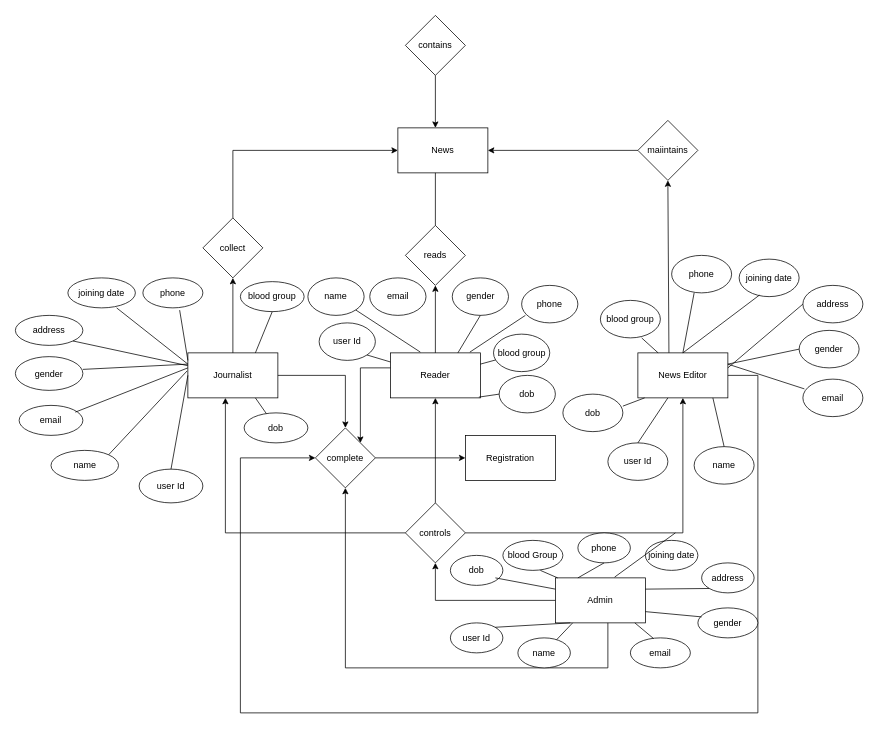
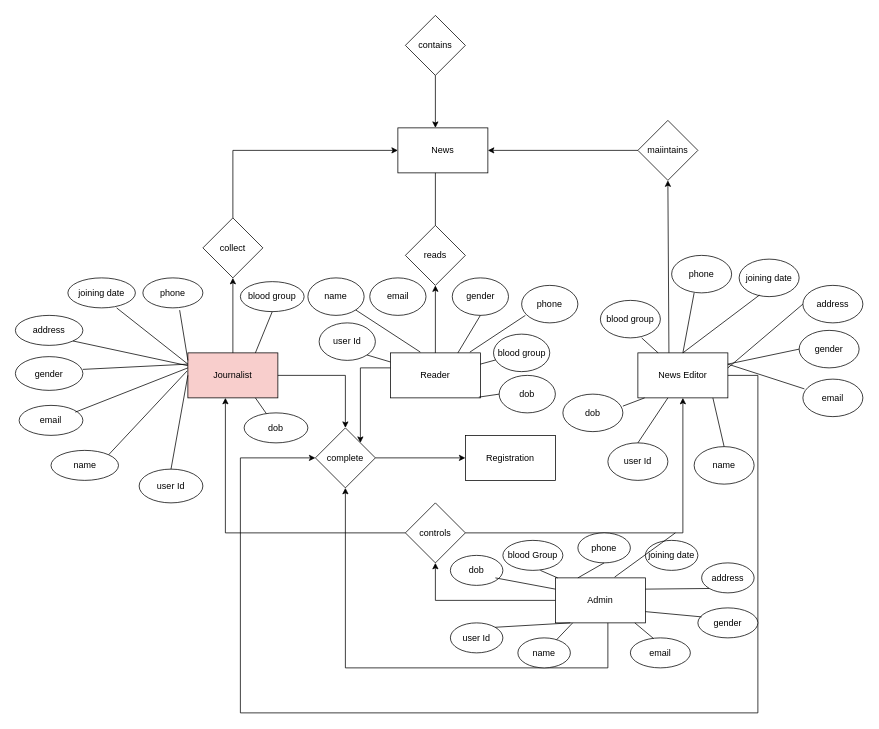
(233, 375) -> (233, 375)
(435, 453) -> none
